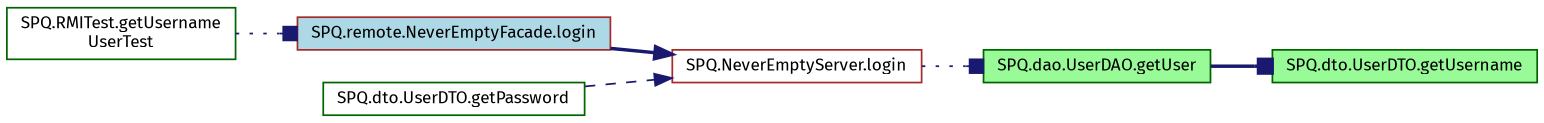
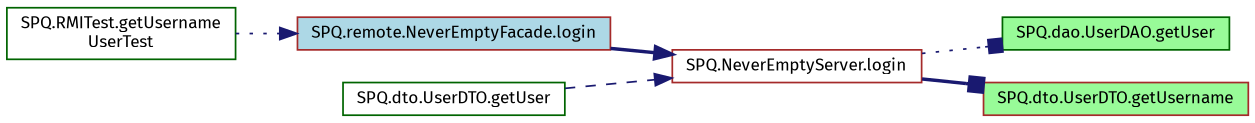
(258, 34) -> (258, 34)
(1233, 66) -> (944, 81)
(1405, 66) -> (1116, 99)
(454, 99) -> (454, 99)
